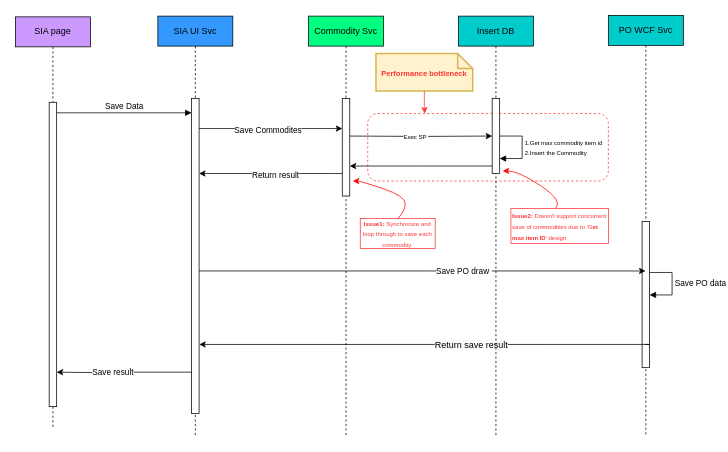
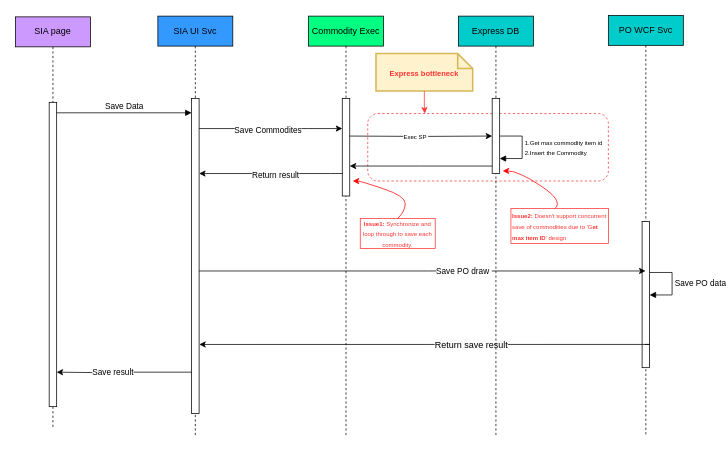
(346, 31) -> (346, 31)
(496, 31) -> (496, 31)
(425, 72) -> (425, 72)
